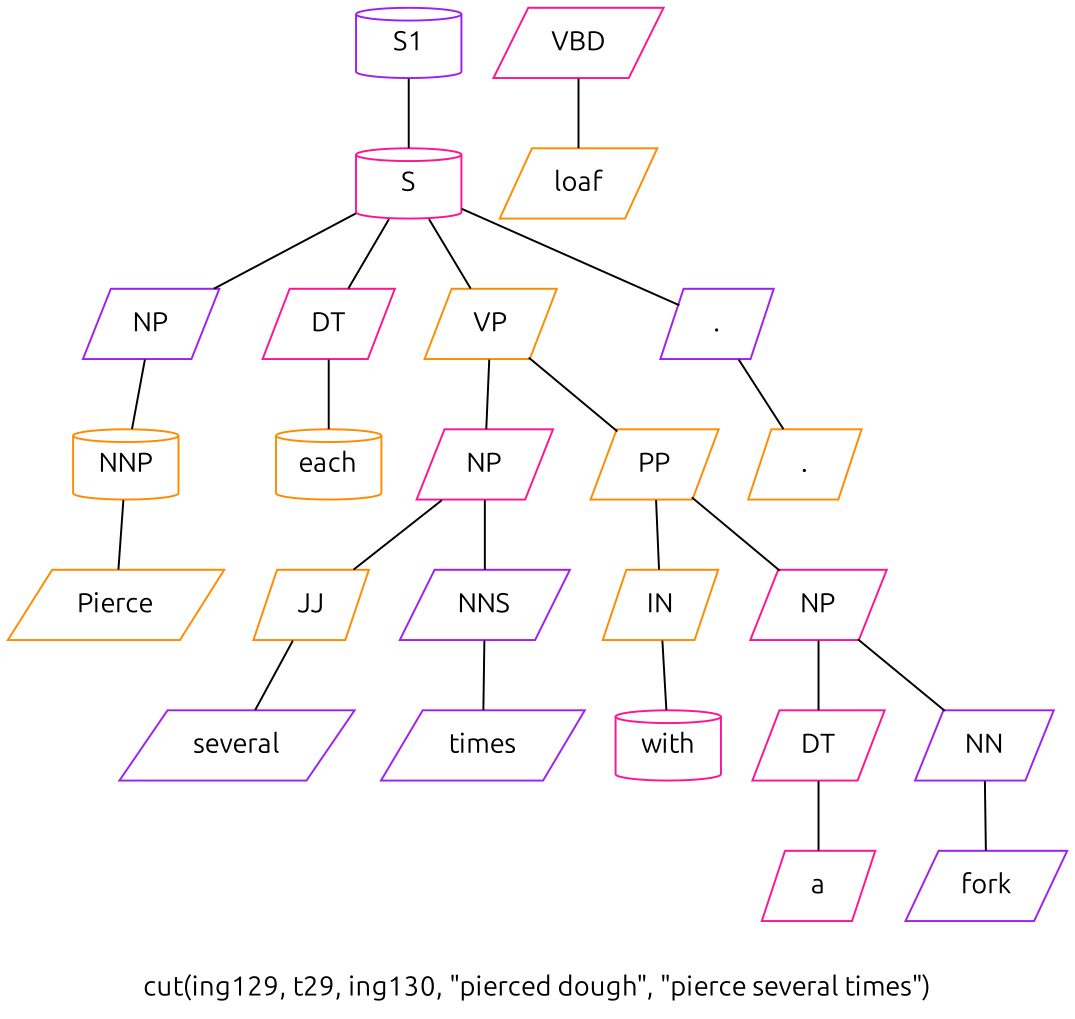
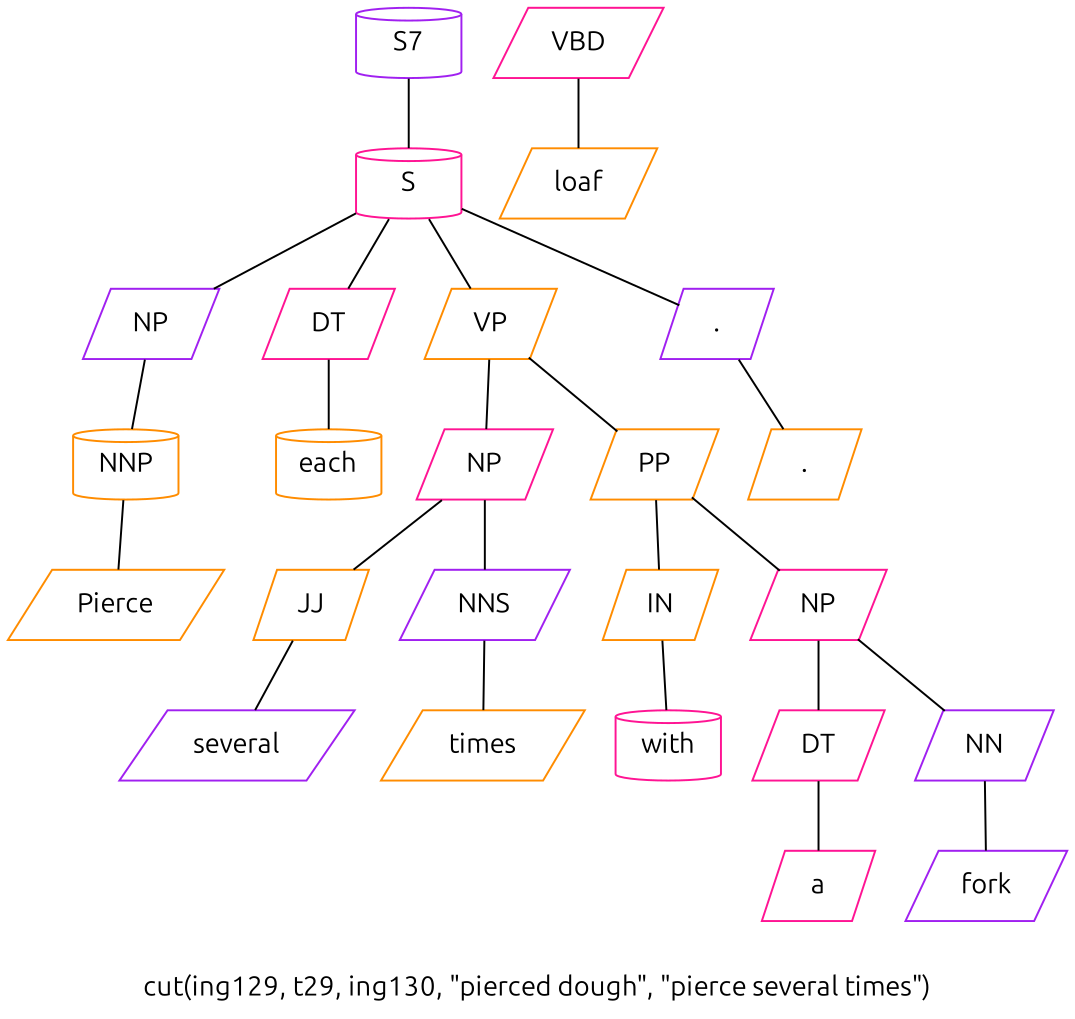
(409, 43) -> (409, 43)
(483, 745) -> (483, 745)
